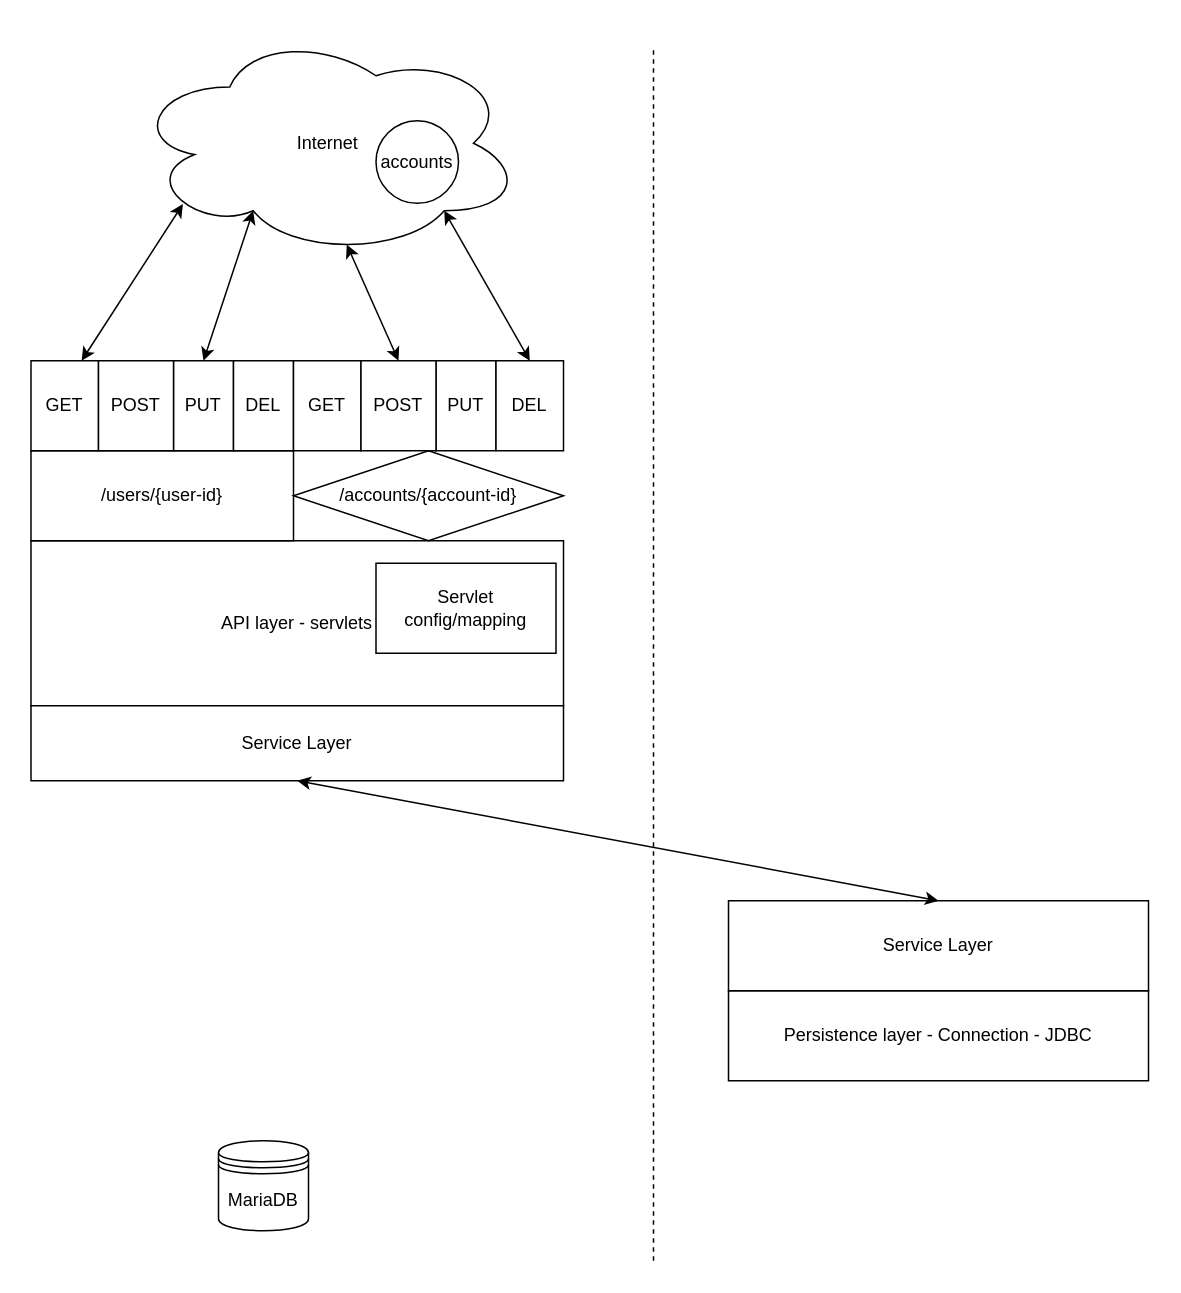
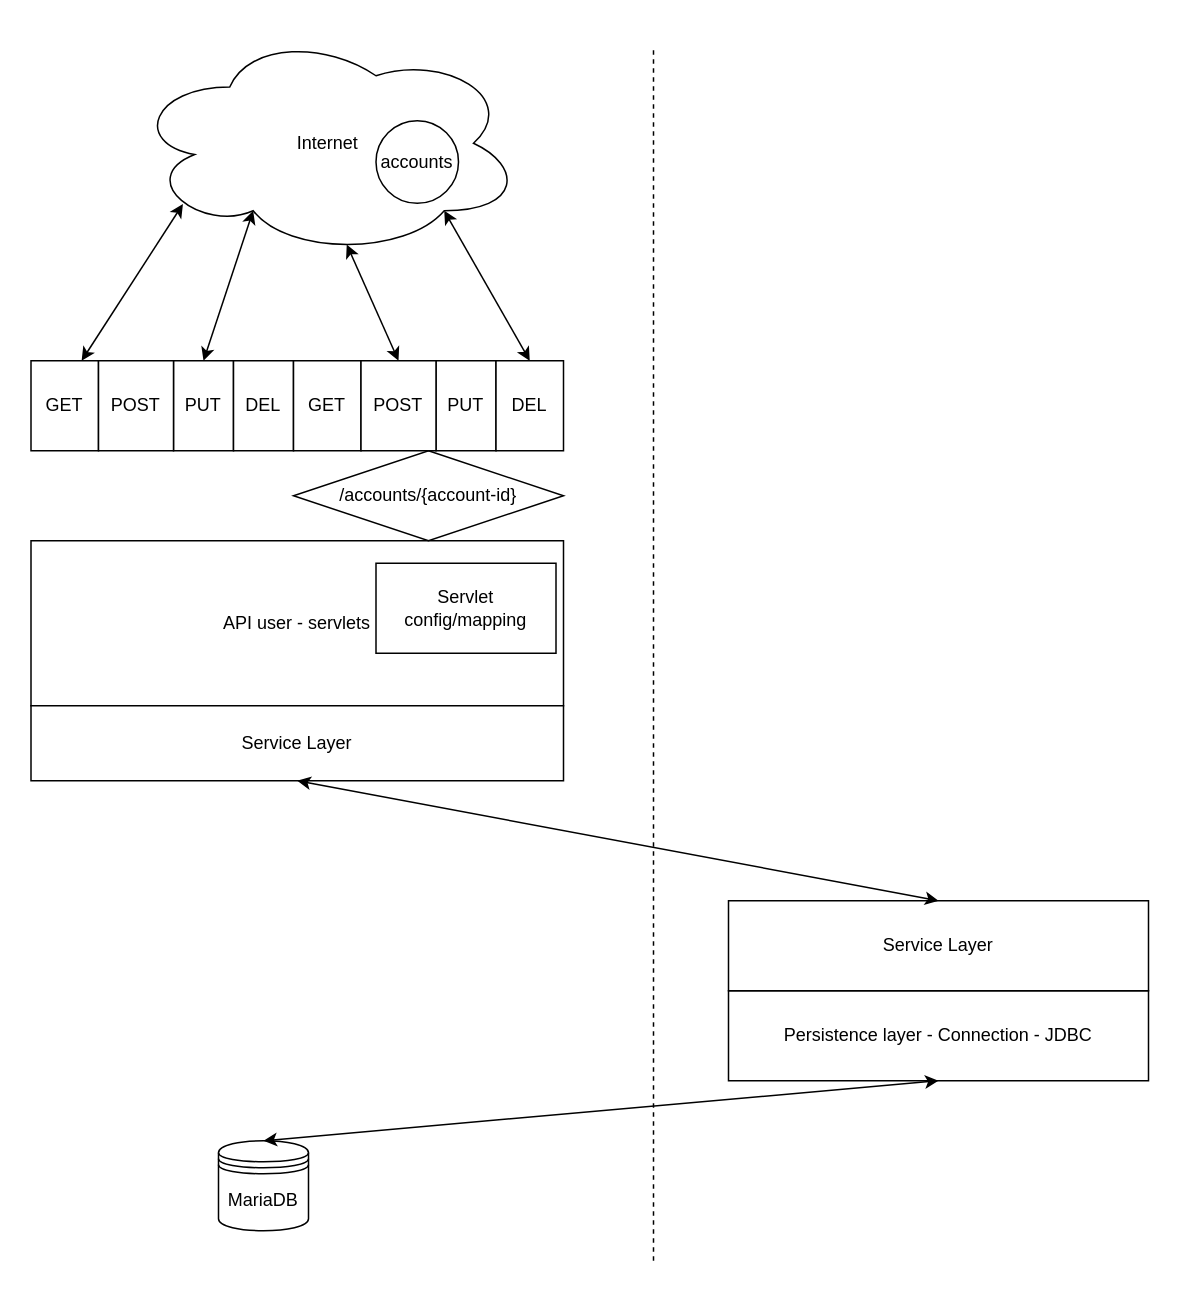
(162, 496) -> none
(297, 623) -> (297, 623)
none -> (601, 1111)
